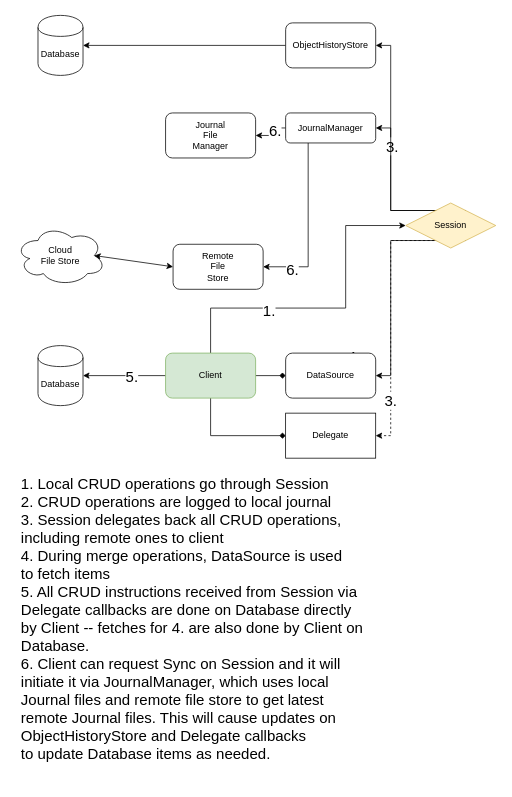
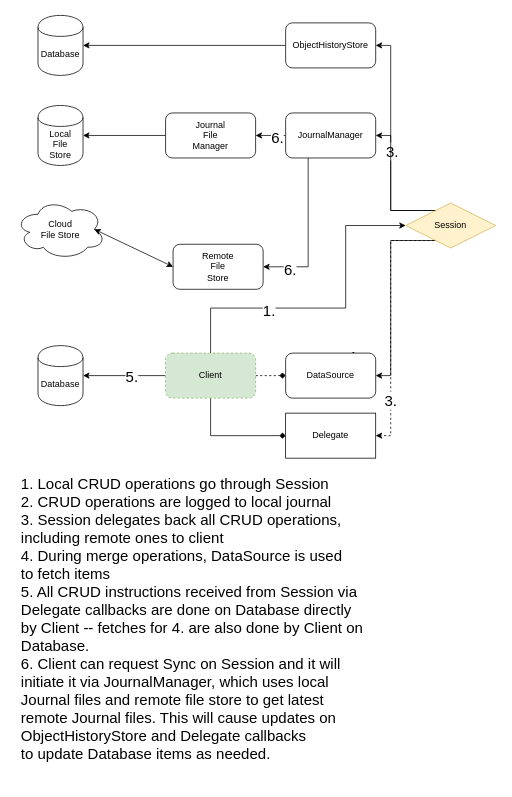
(330, 128) -> (330, 135)
none -> (60, 135)
none -> (127, 135)
(60, 255) -> (60, 229)
(210, 375) -> (210, 375)
(267, 375) -> (267, 375)
